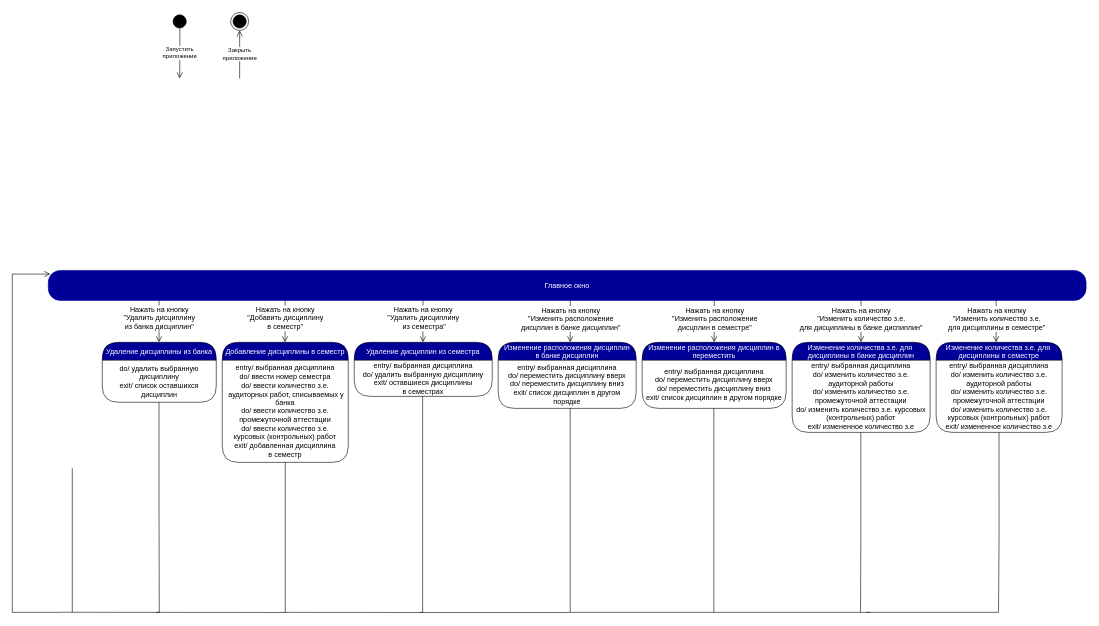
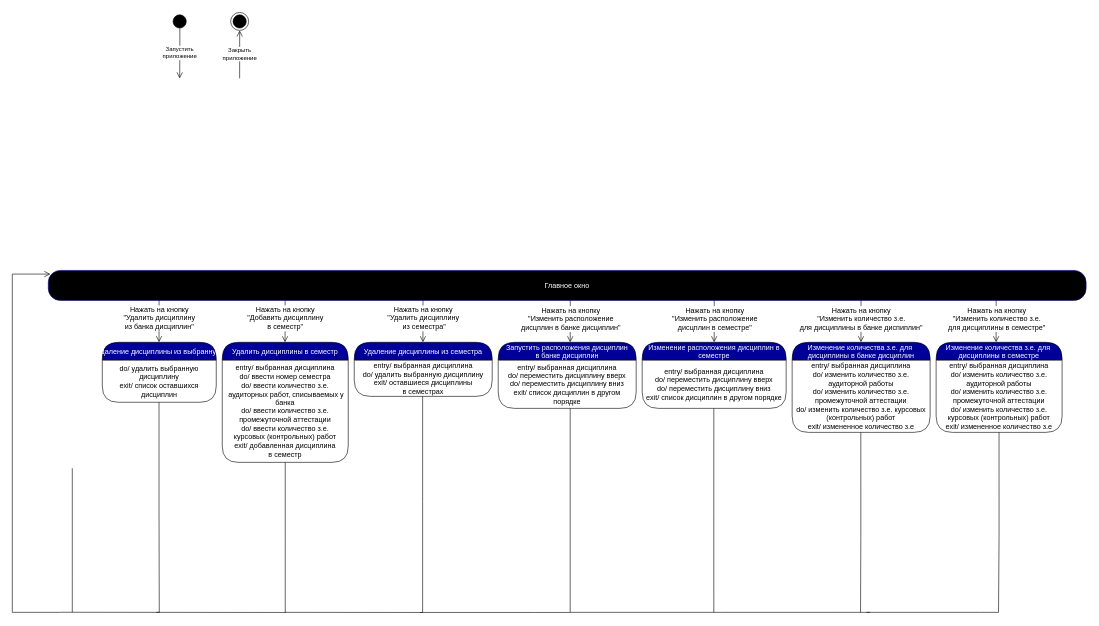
(567, 285) -> (567, 285)
(567, 347) -> (567, 347)
(714, 347) -> (714, 347)
(159, 351) -> (159, 351)
(285, 351) -> (285, 351)
(423, 351) -> (423, 351)
